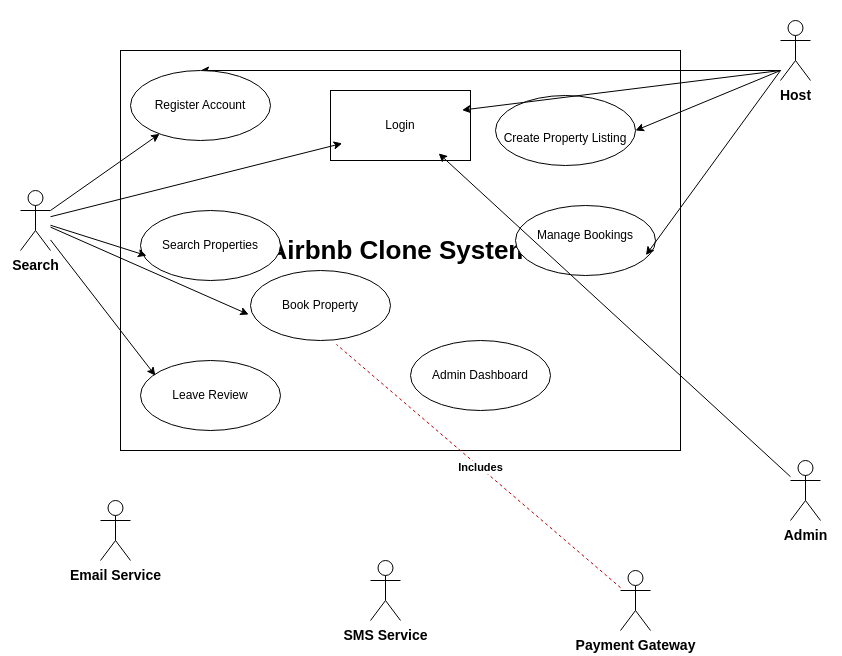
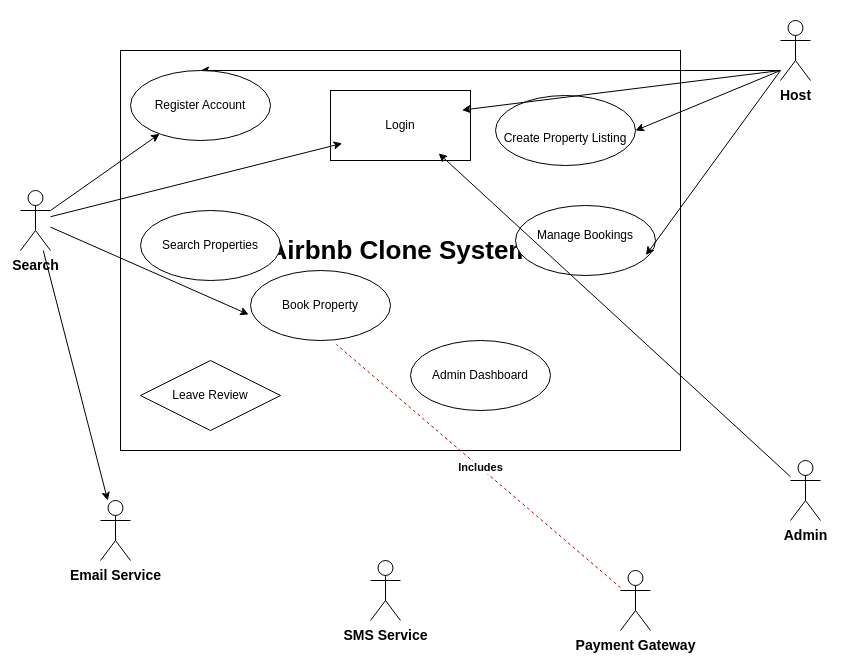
(95, 239) -> none
(101, 305) -> (75, 372)
(211, 396) -> (211, 396)
